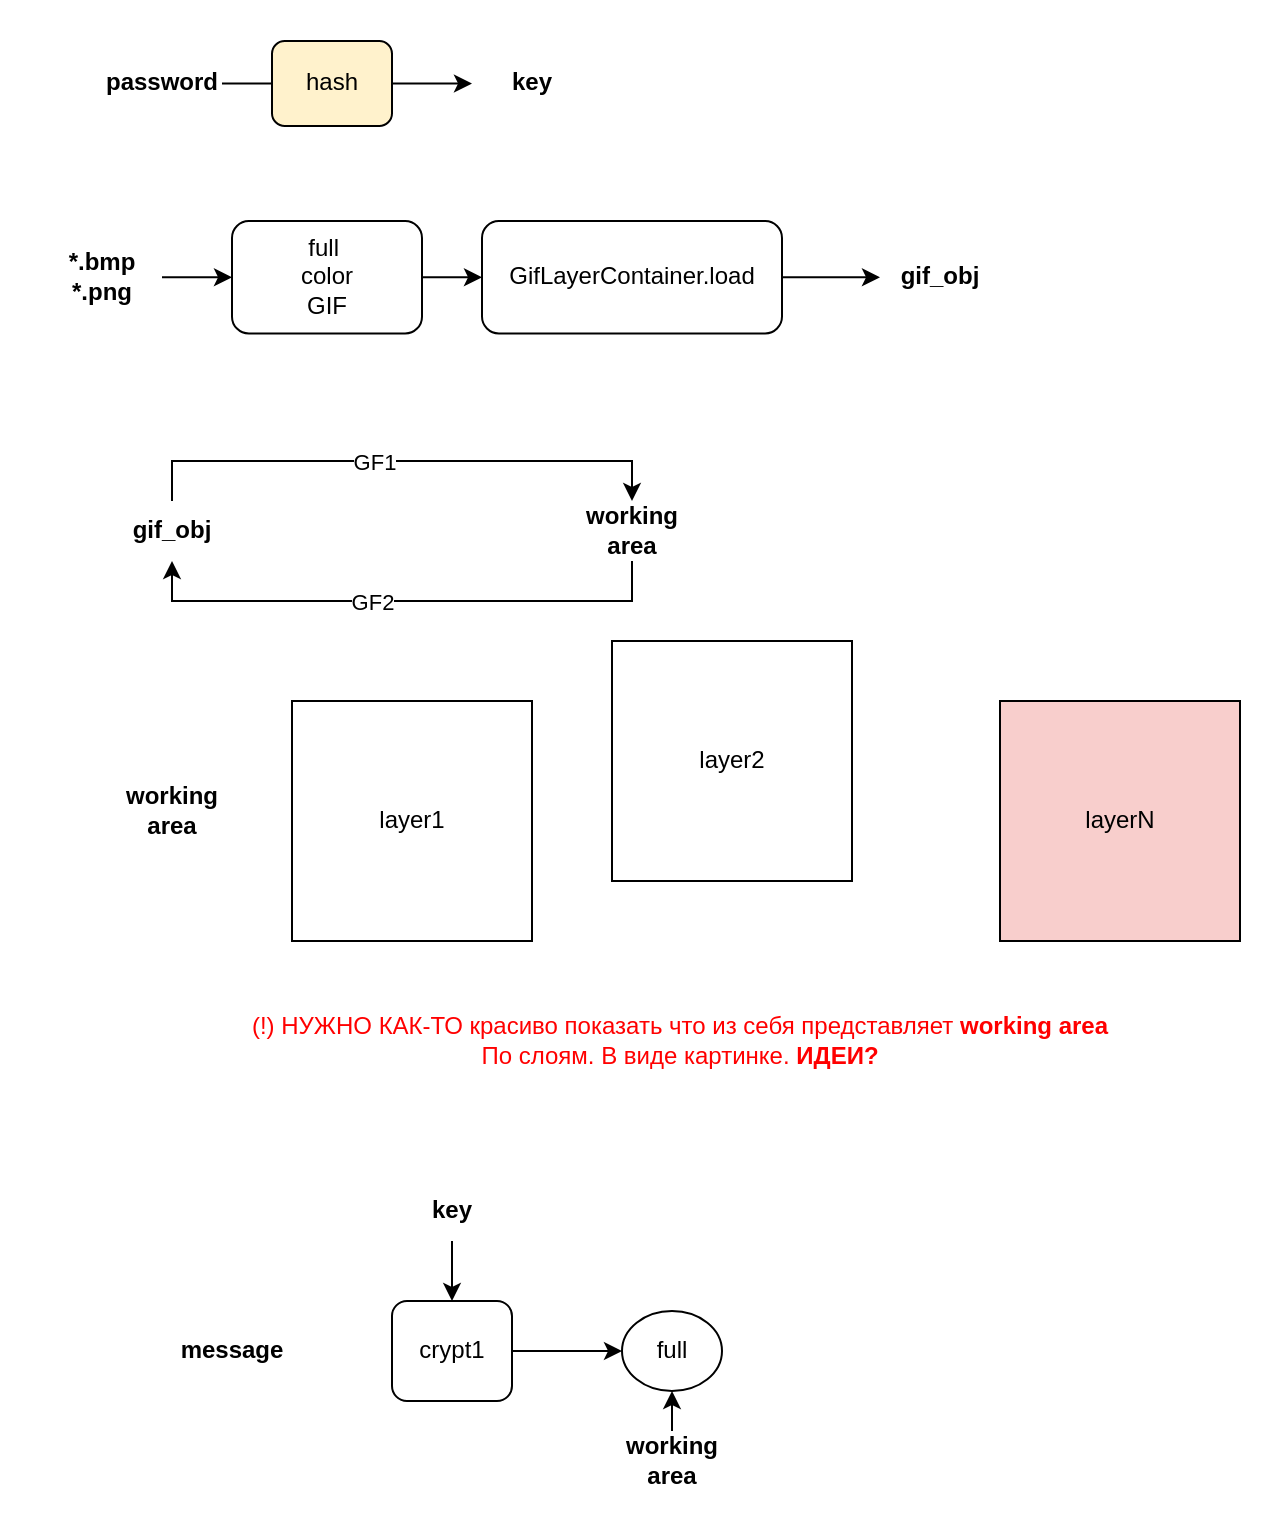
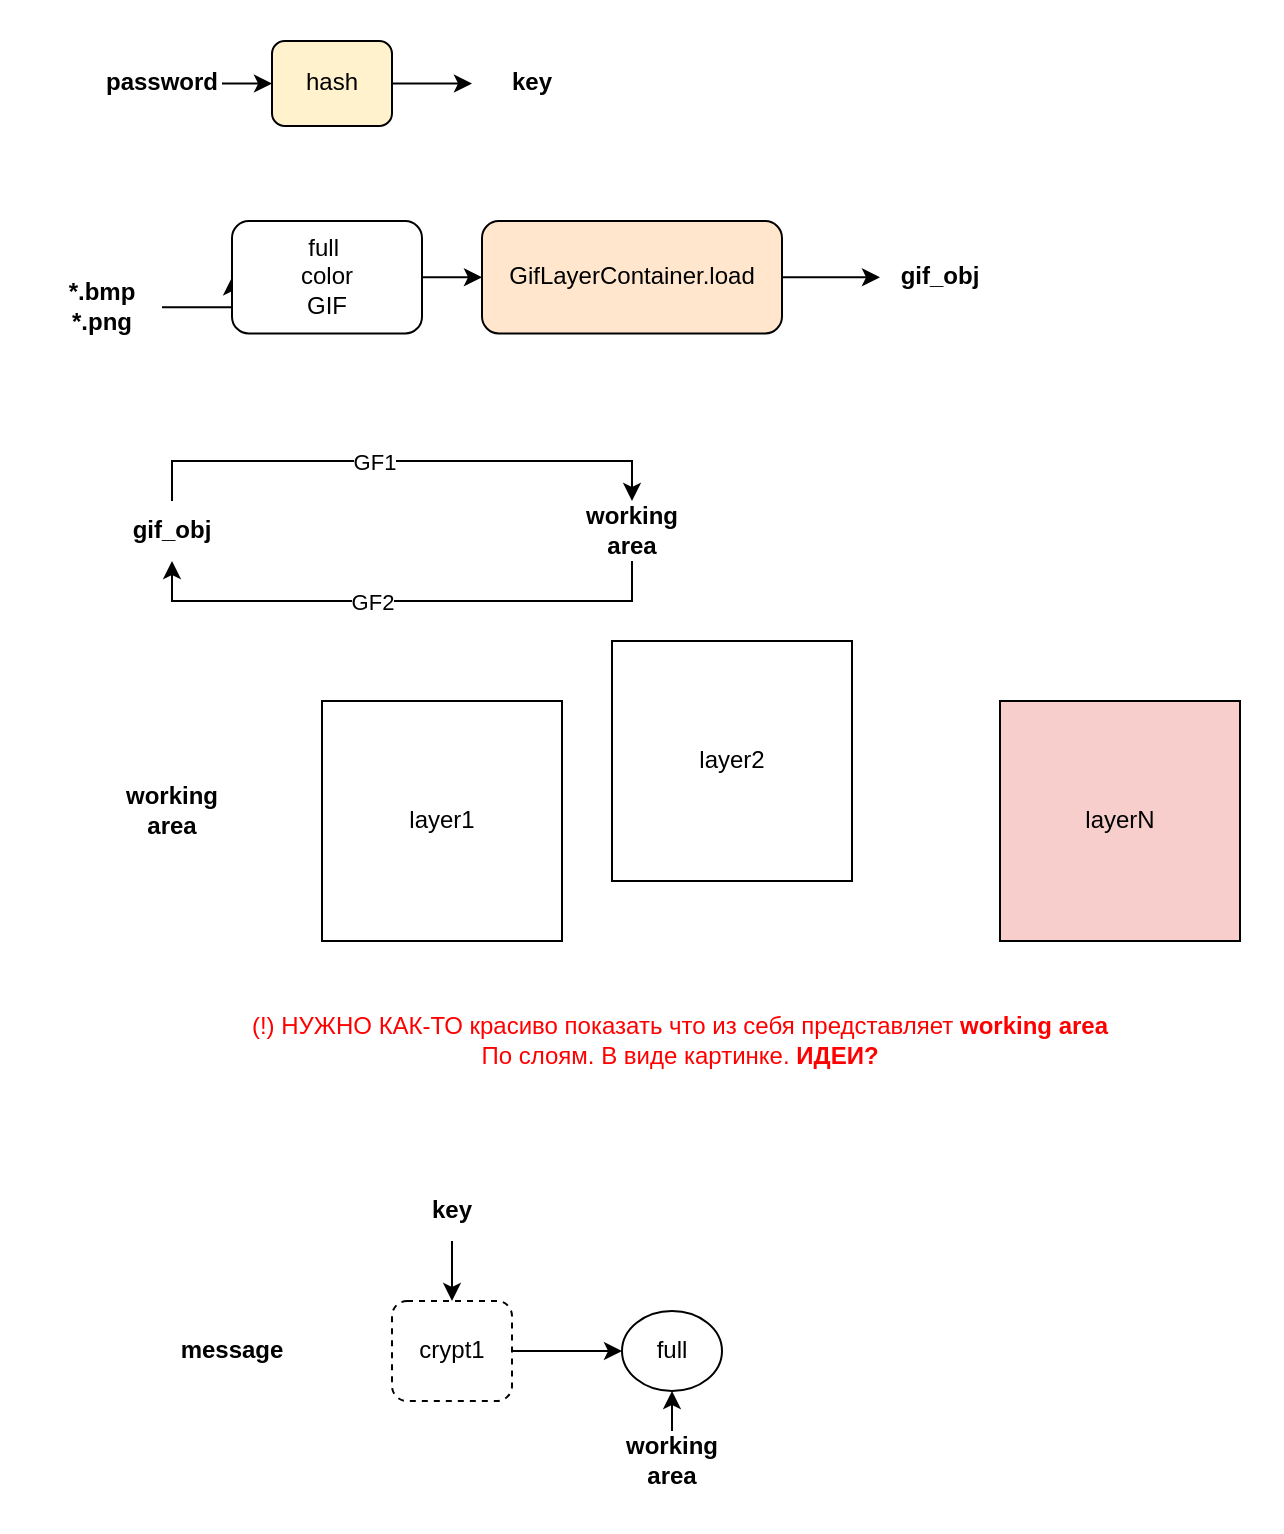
(262, 84) -> (259, 84)
(102, 277) -> (102, 307)
(632, 277) -> (632, 277)
(412, 821) -> (442, 821)
(452, 1351) -> (452, 1351)
